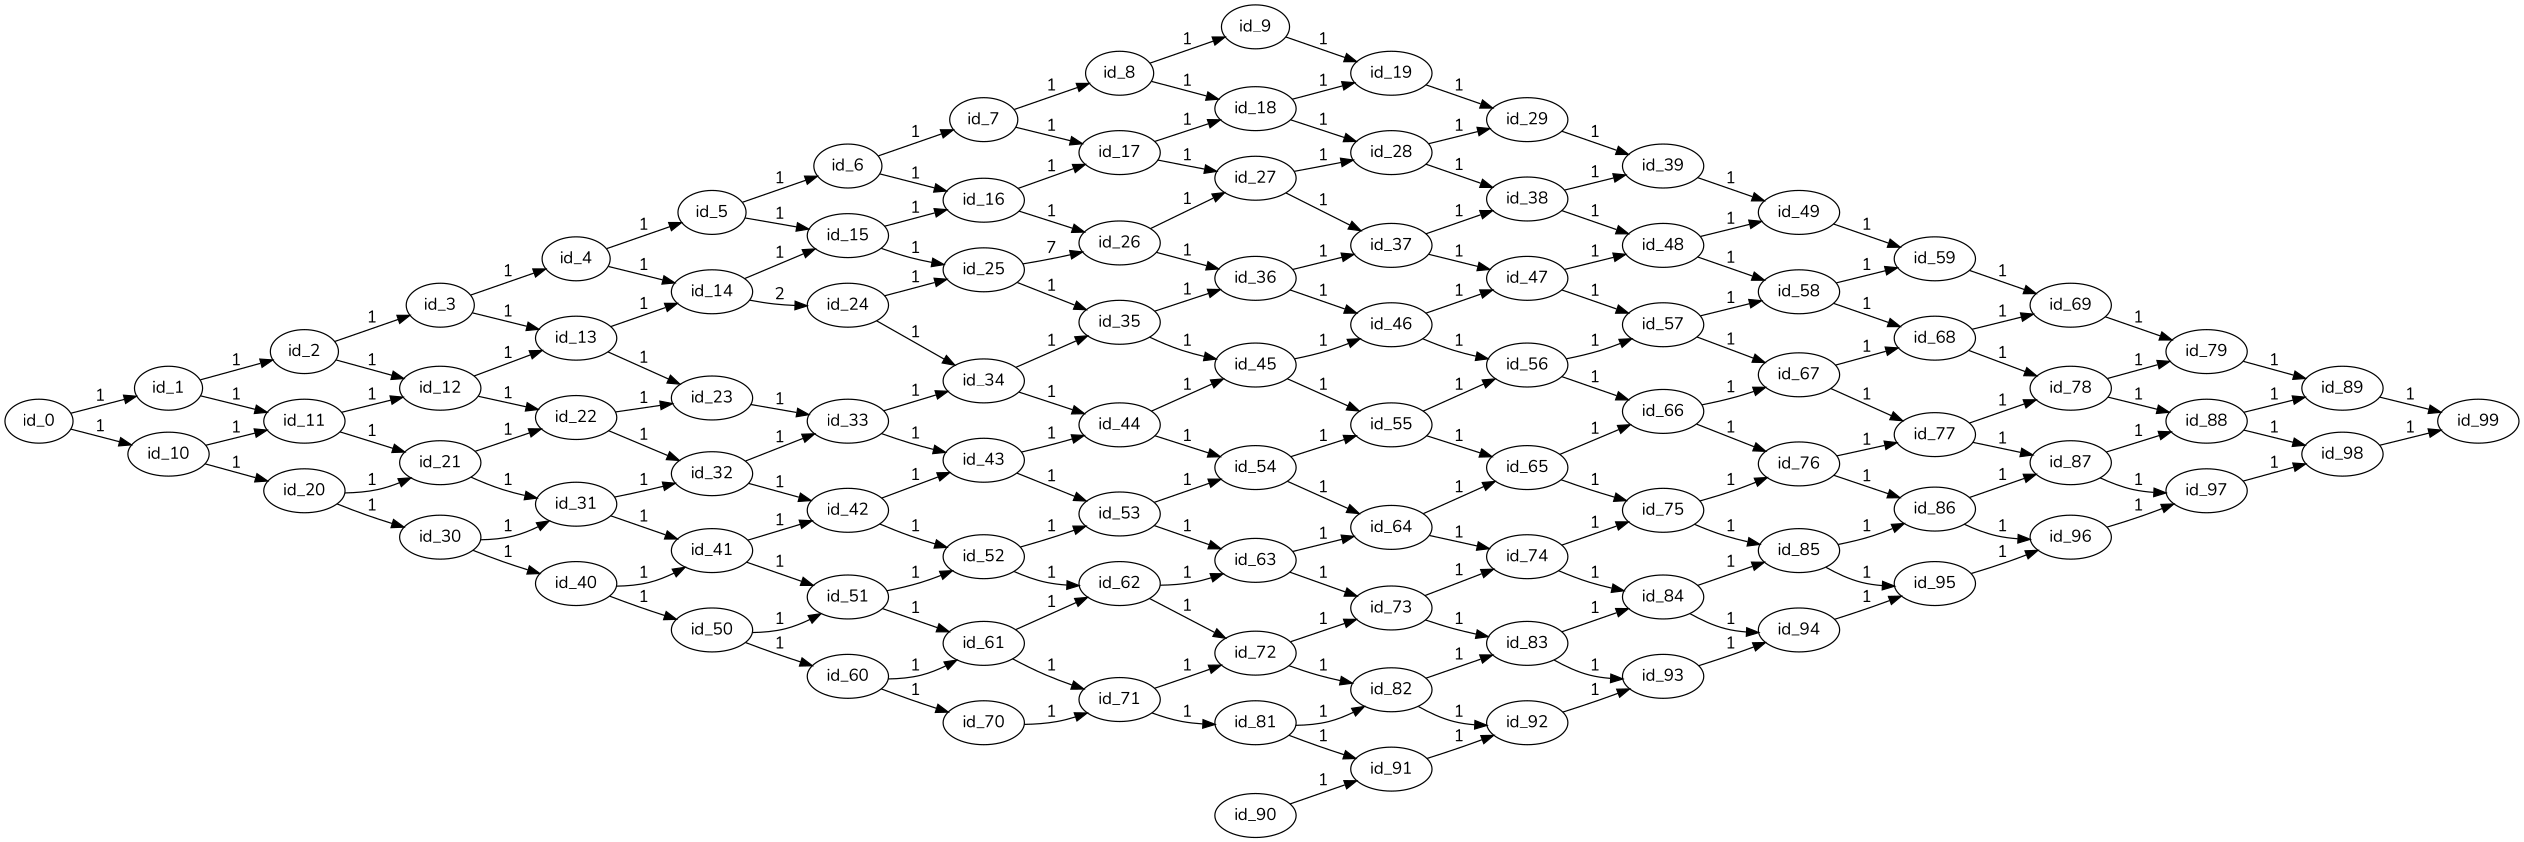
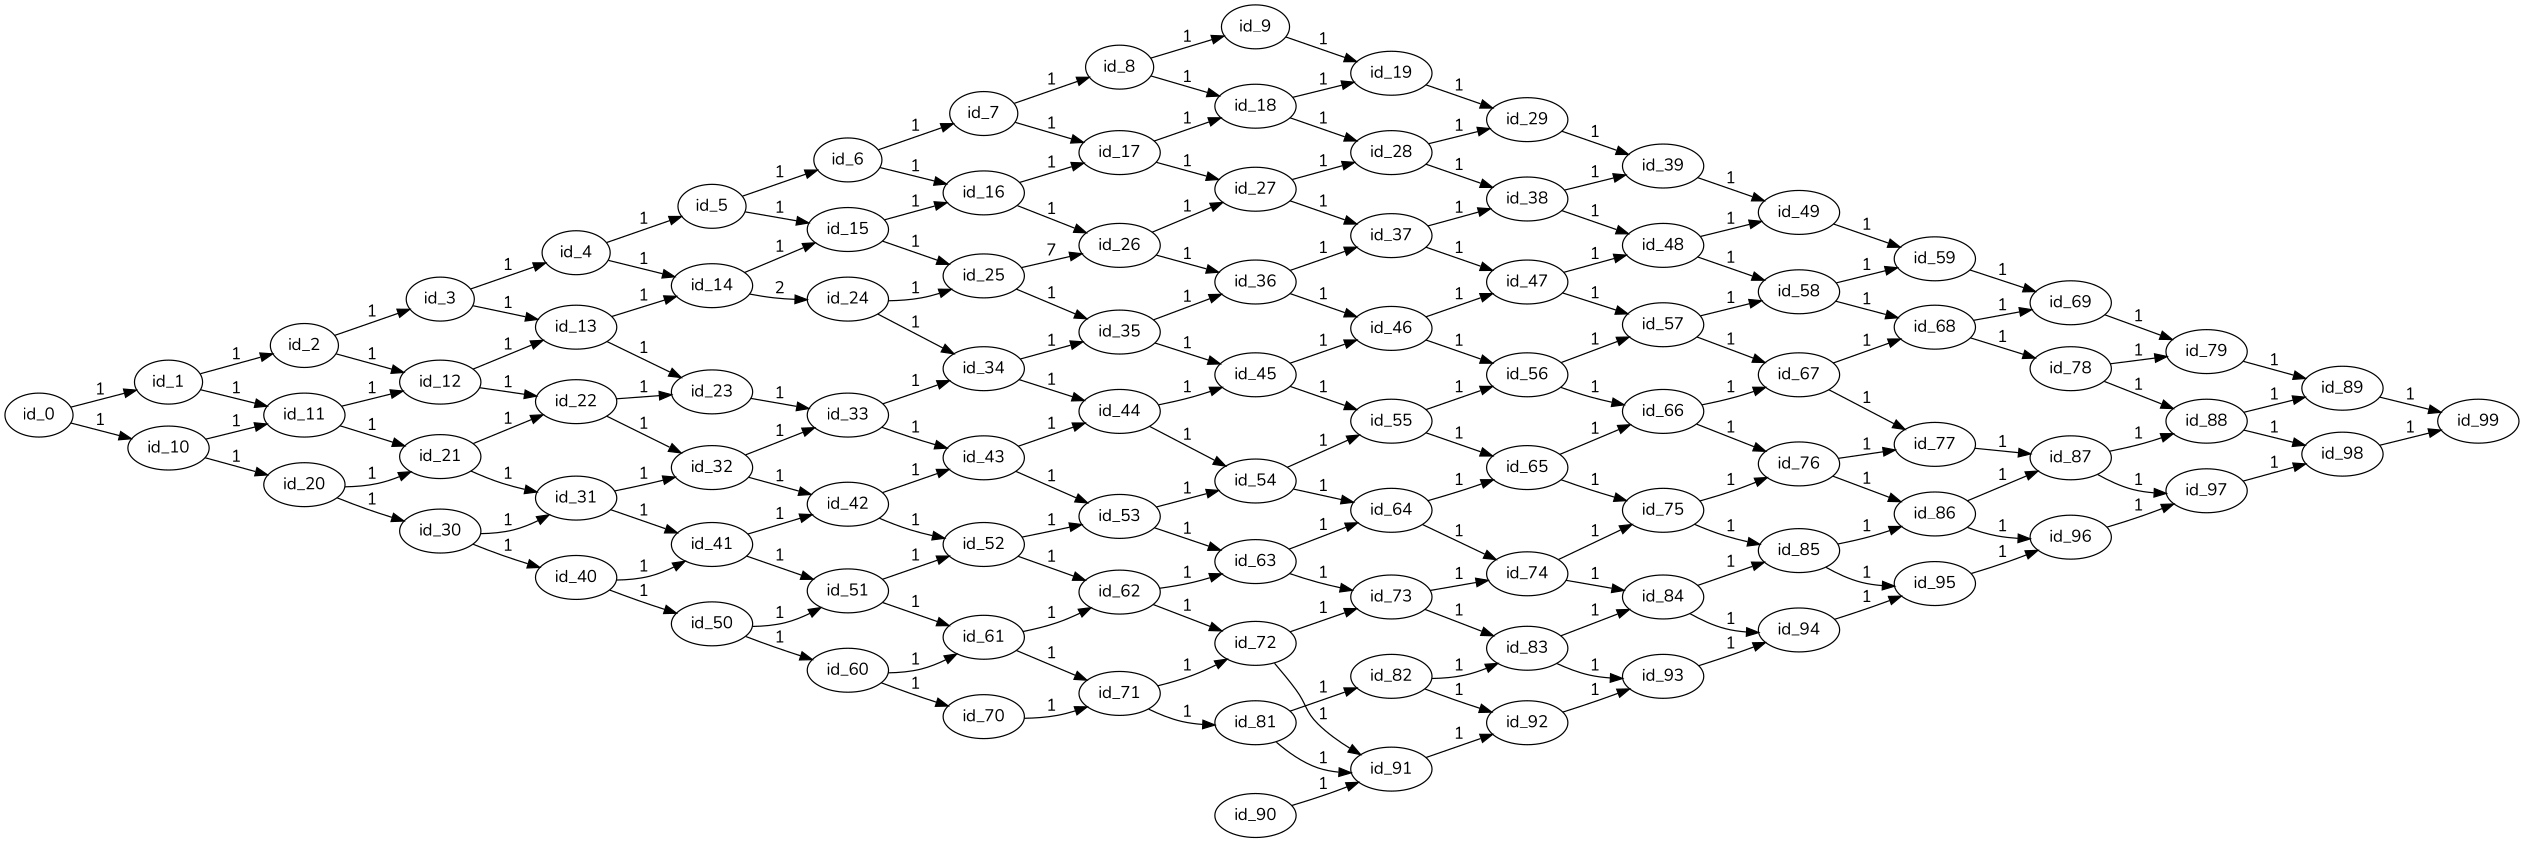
(1997, 414) -> none
(1314, 674) -> (1309, 713)
